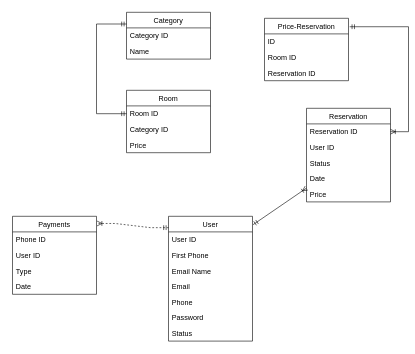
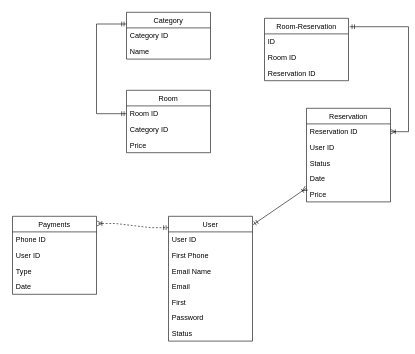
(306, 26) -> (306, 26)
(182, 302) -> (181, 302)
